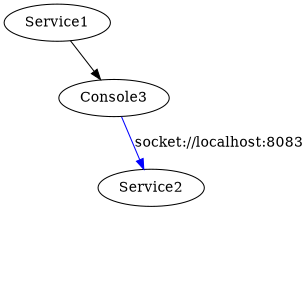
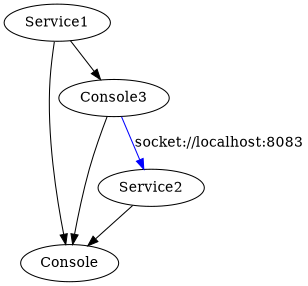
none -> (70, 263)
